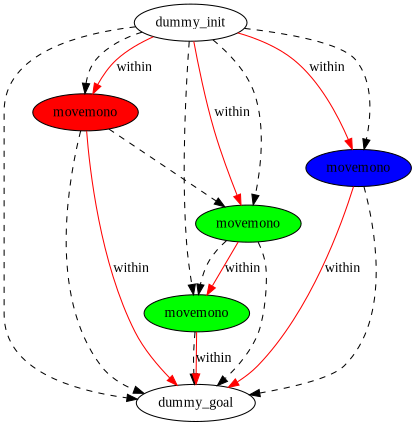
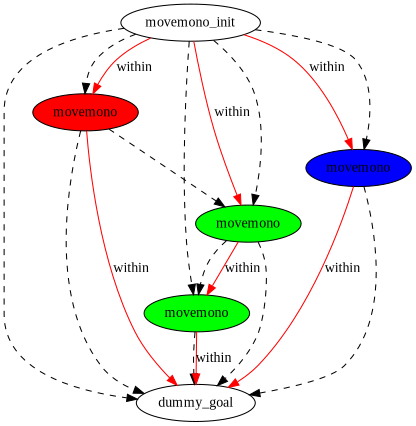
(191, 23) -> (191, 23)
